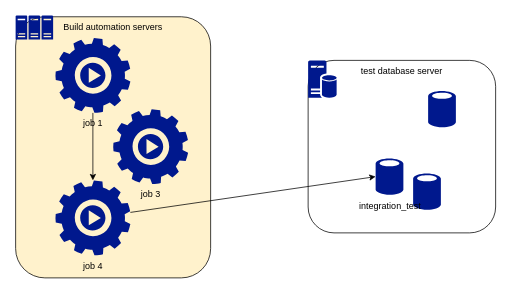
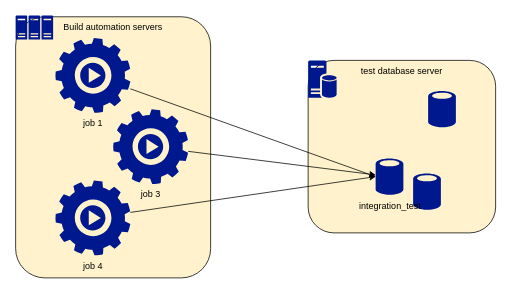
(402, 147) -> (402, 147)
none -> (274, 162)
(93, 174) -> (246, 130)
